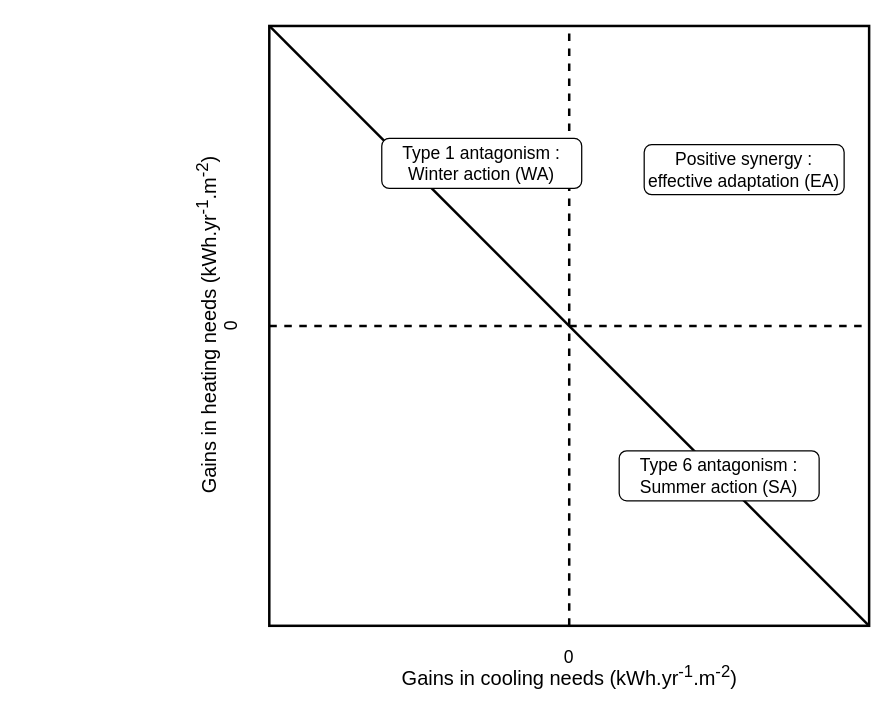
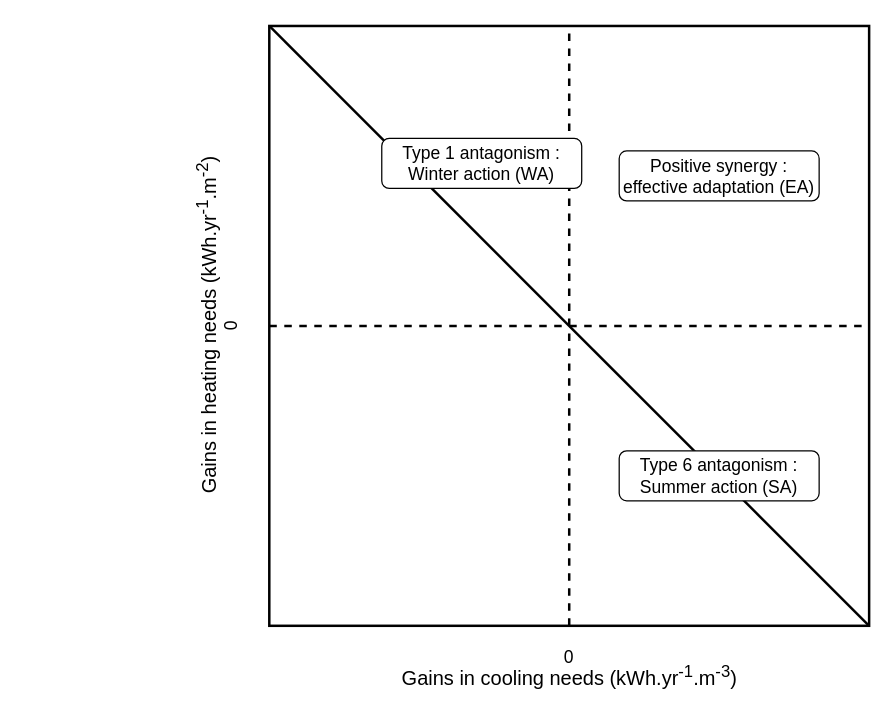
(744, 169) -> (719, 176)
(570, 676) -> (570, 676)
